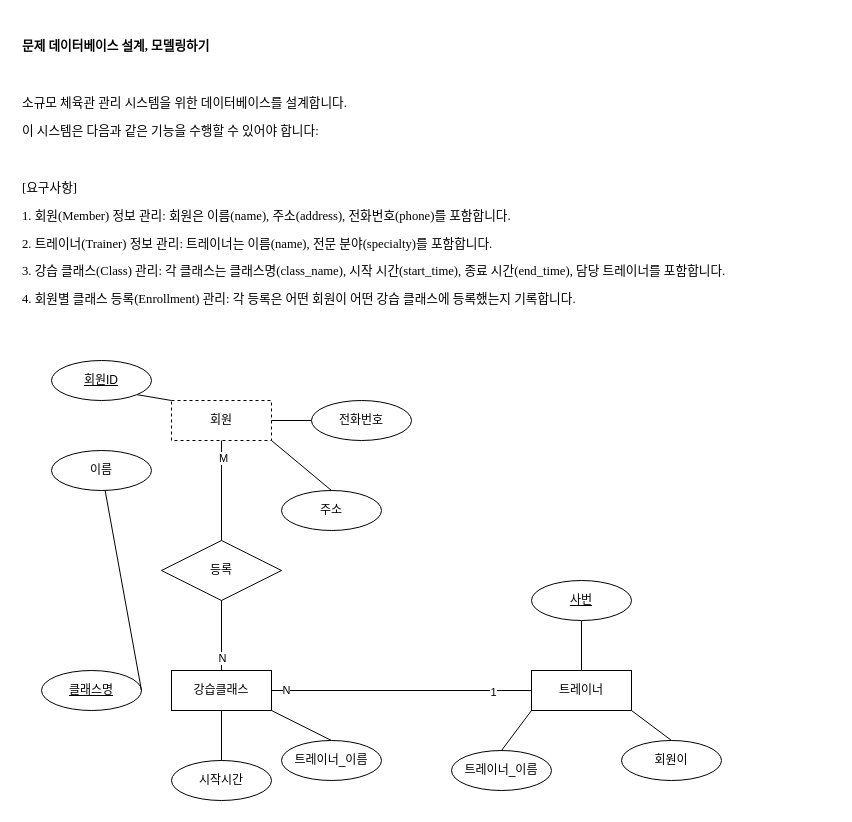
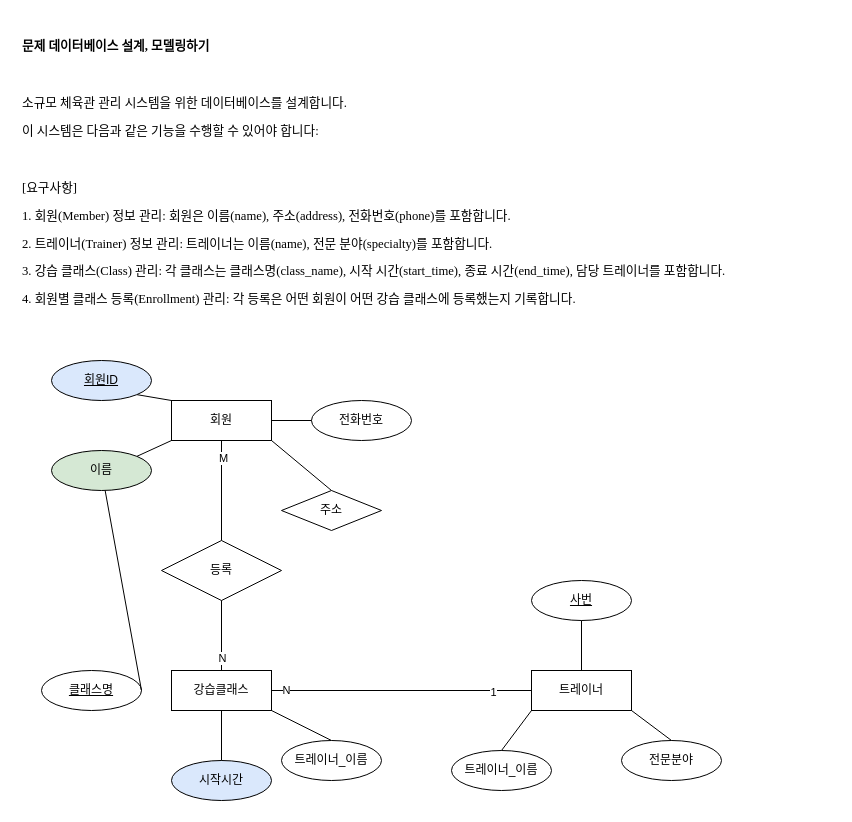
(102, 381) -> (102, 381)
(222, 421) -> (222, 421)
none -> (154, 448)
(102, 471) -> (102, 471)
(332, 511) -> (332, 511)
(672, 761) -> (672, 761)
(222, 781) -> (222, 781)
